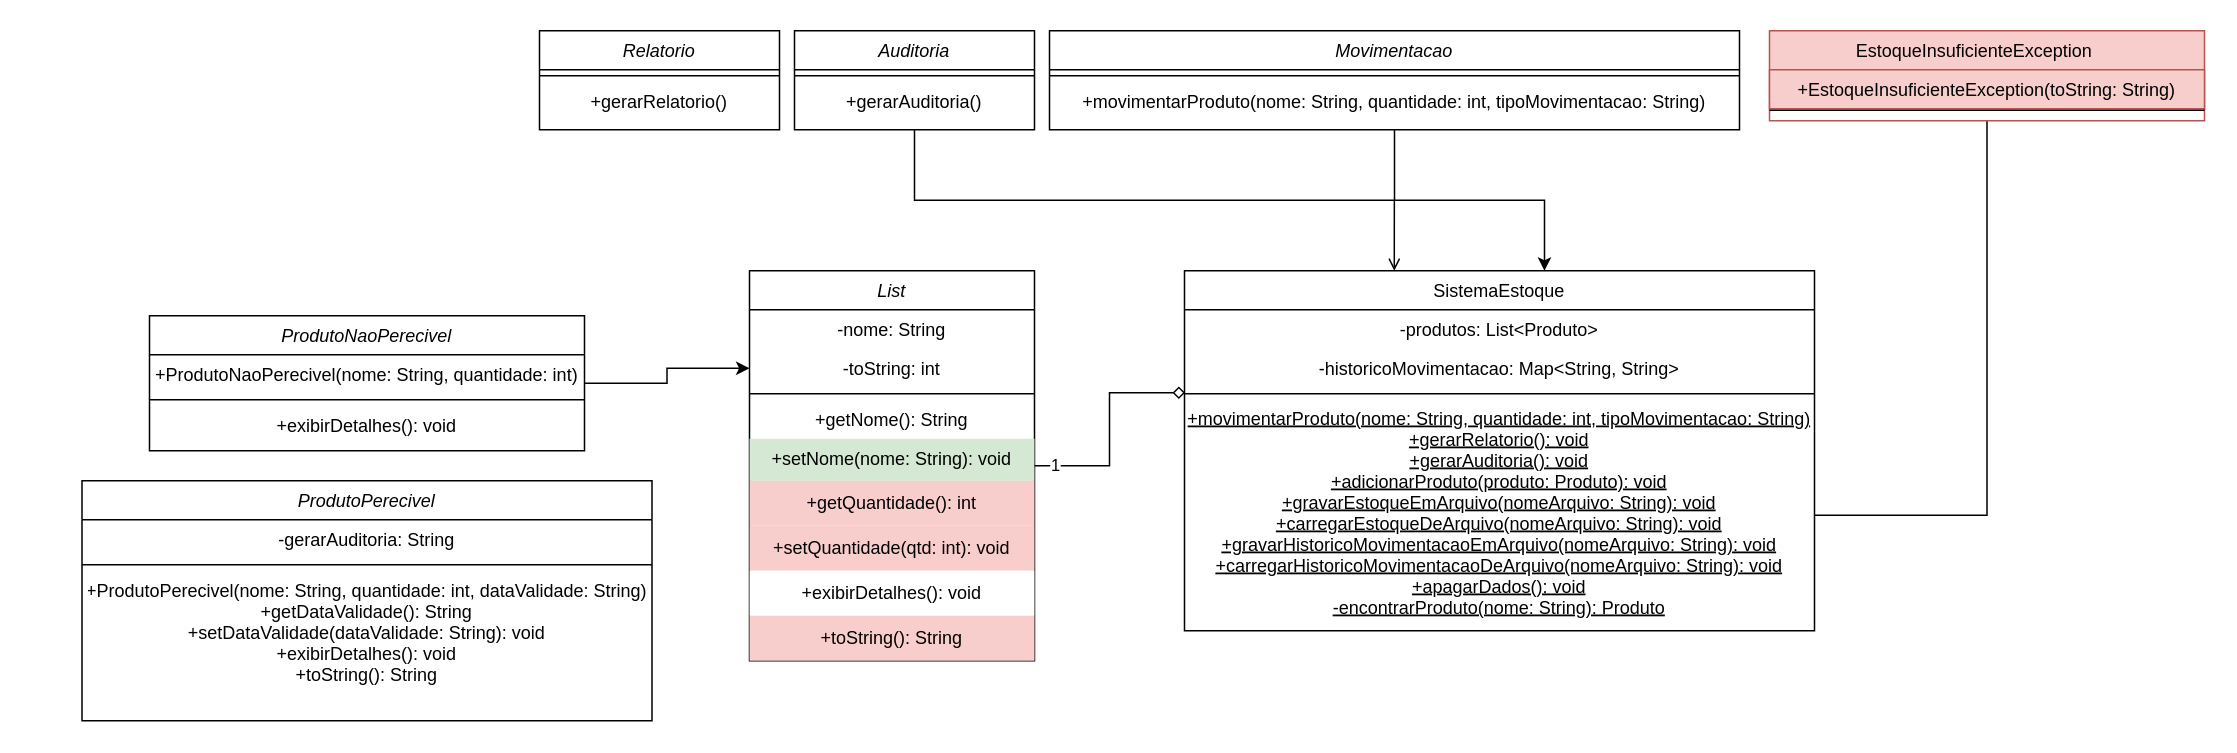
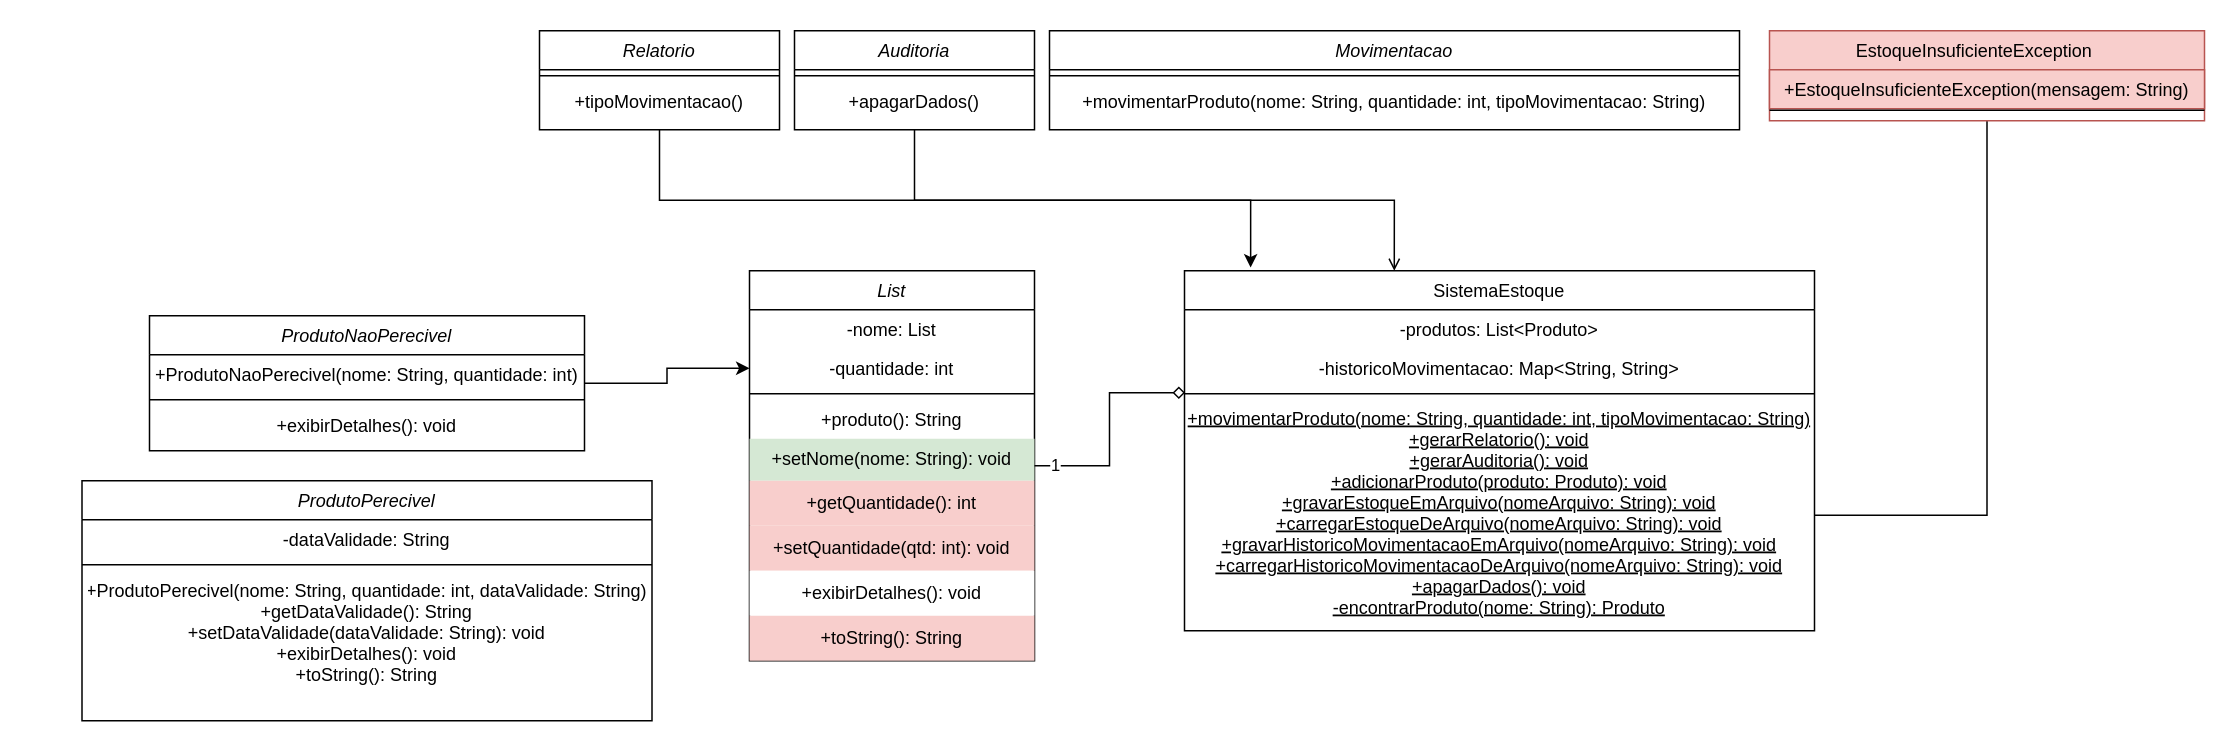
(1986, 90) -> (1986, 90)
(659, 102) -> (659, 102)
(914, 102) -> (914, 102)
none -> (751, 200)
(1465, 200) -> none
(891, 330) -> (891, 330)
(891, 369) -> (891, 369)
(891, 420) -> (891, 420)
(366, 540) -> (366, 540)
